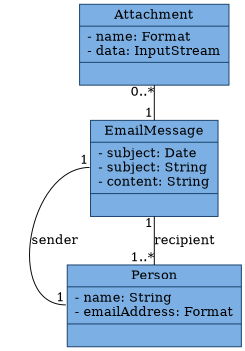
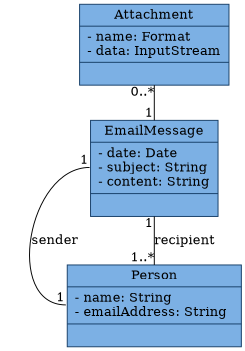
(148, 153) -> (138, 153)
(154, 312) -> (151, 312)
